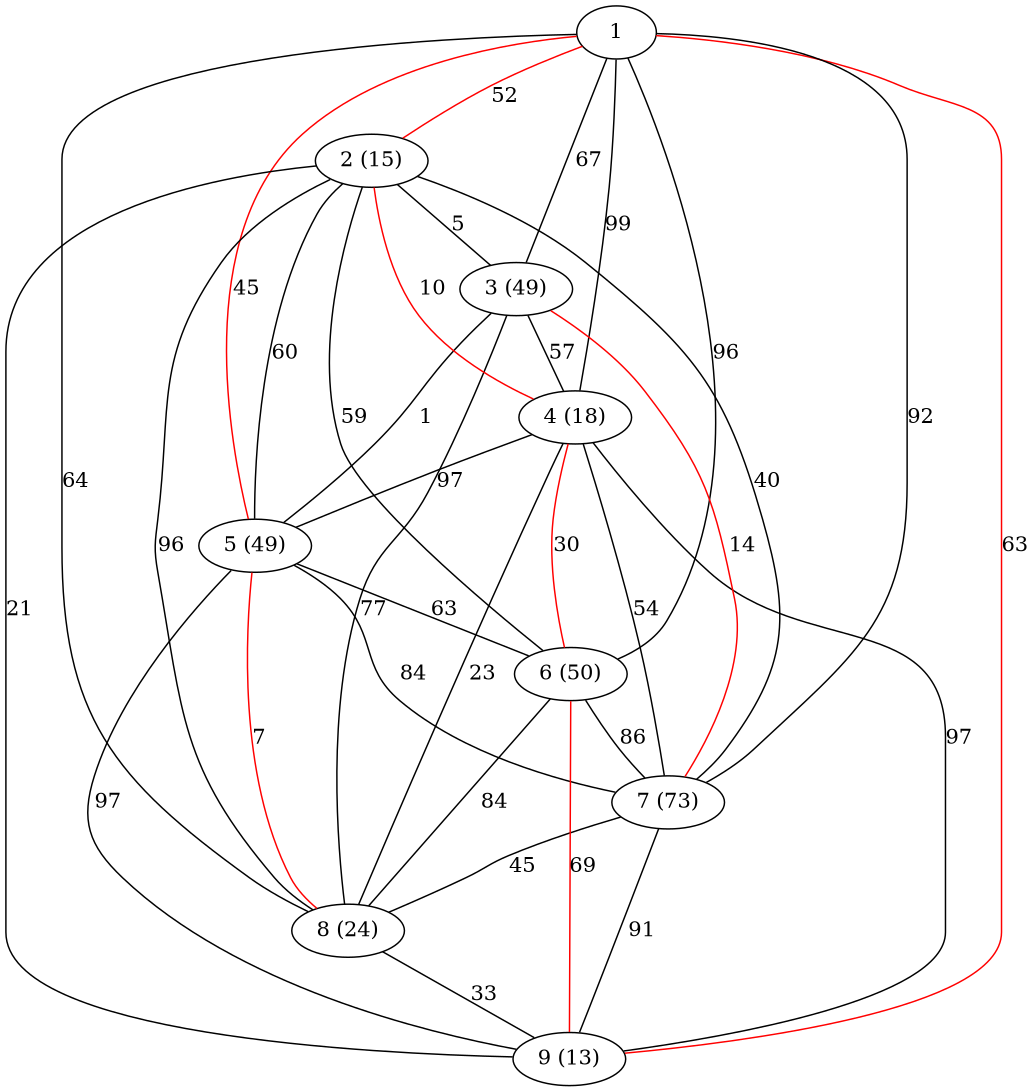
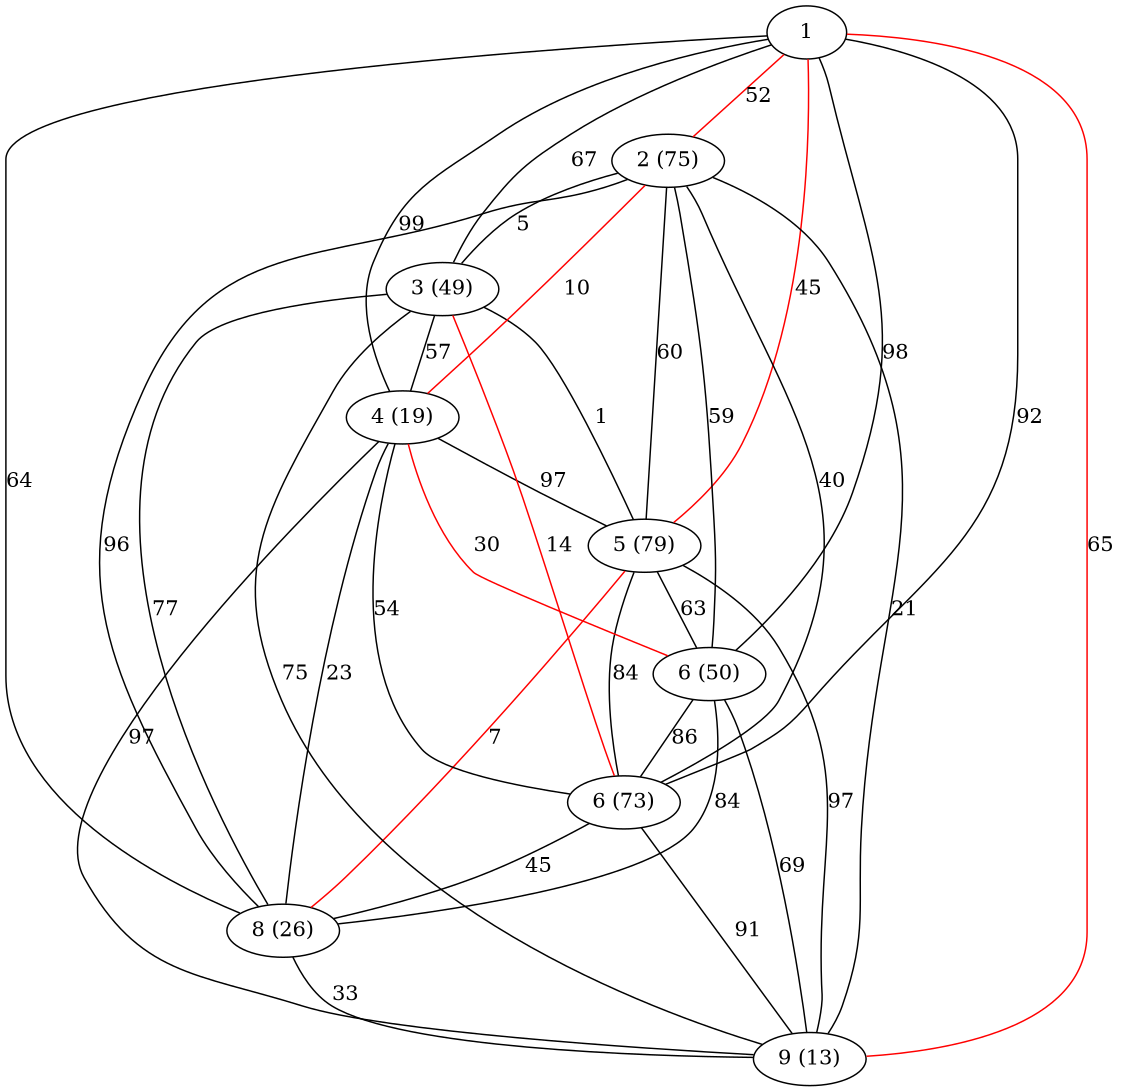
(372, 161) -> (668, 161)
(726, 353) -> (896, 353)
(575, 417) -> (403, 417)
(255, 546) -> (645, 546)
(1016, 546) -> (1101, 546)
none -> (323, 772)
(668, 802) -> (624, 802)
(570, 867) -> (777, 863)
(348, 931) -> (283, 931)
